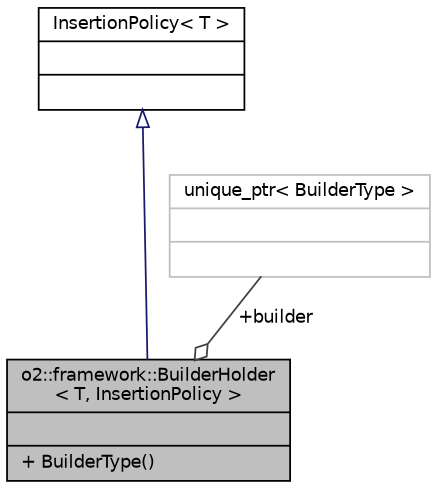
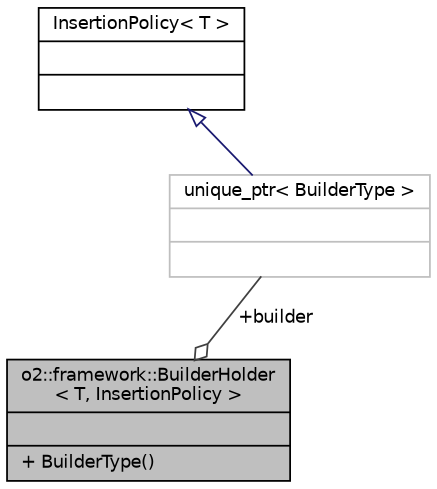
(145, 244) -> (227, 149)
